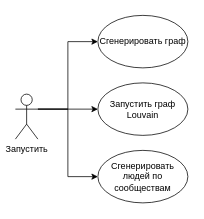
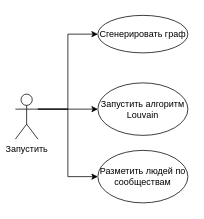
(143, 42) -> (143, 34)
(143, 109) -> (143, 109)
(143, 177) -> (143, 177)
